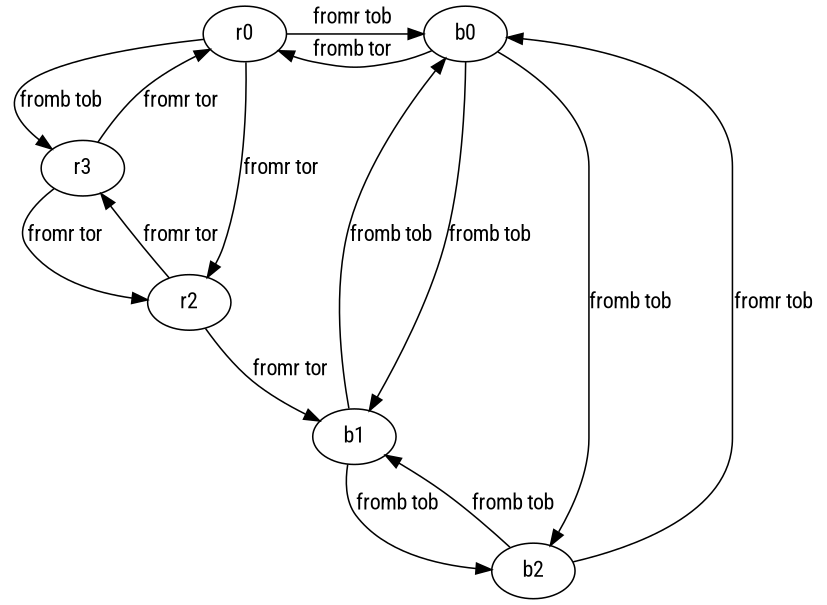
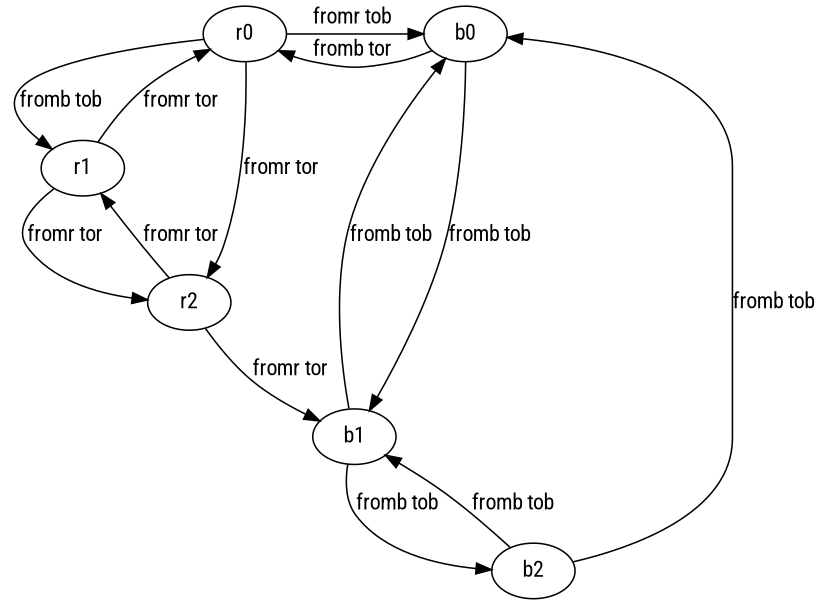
(83, 168) -> (83, 168)
(589, 276) -> none
(776, 302) -> (776, 302)
